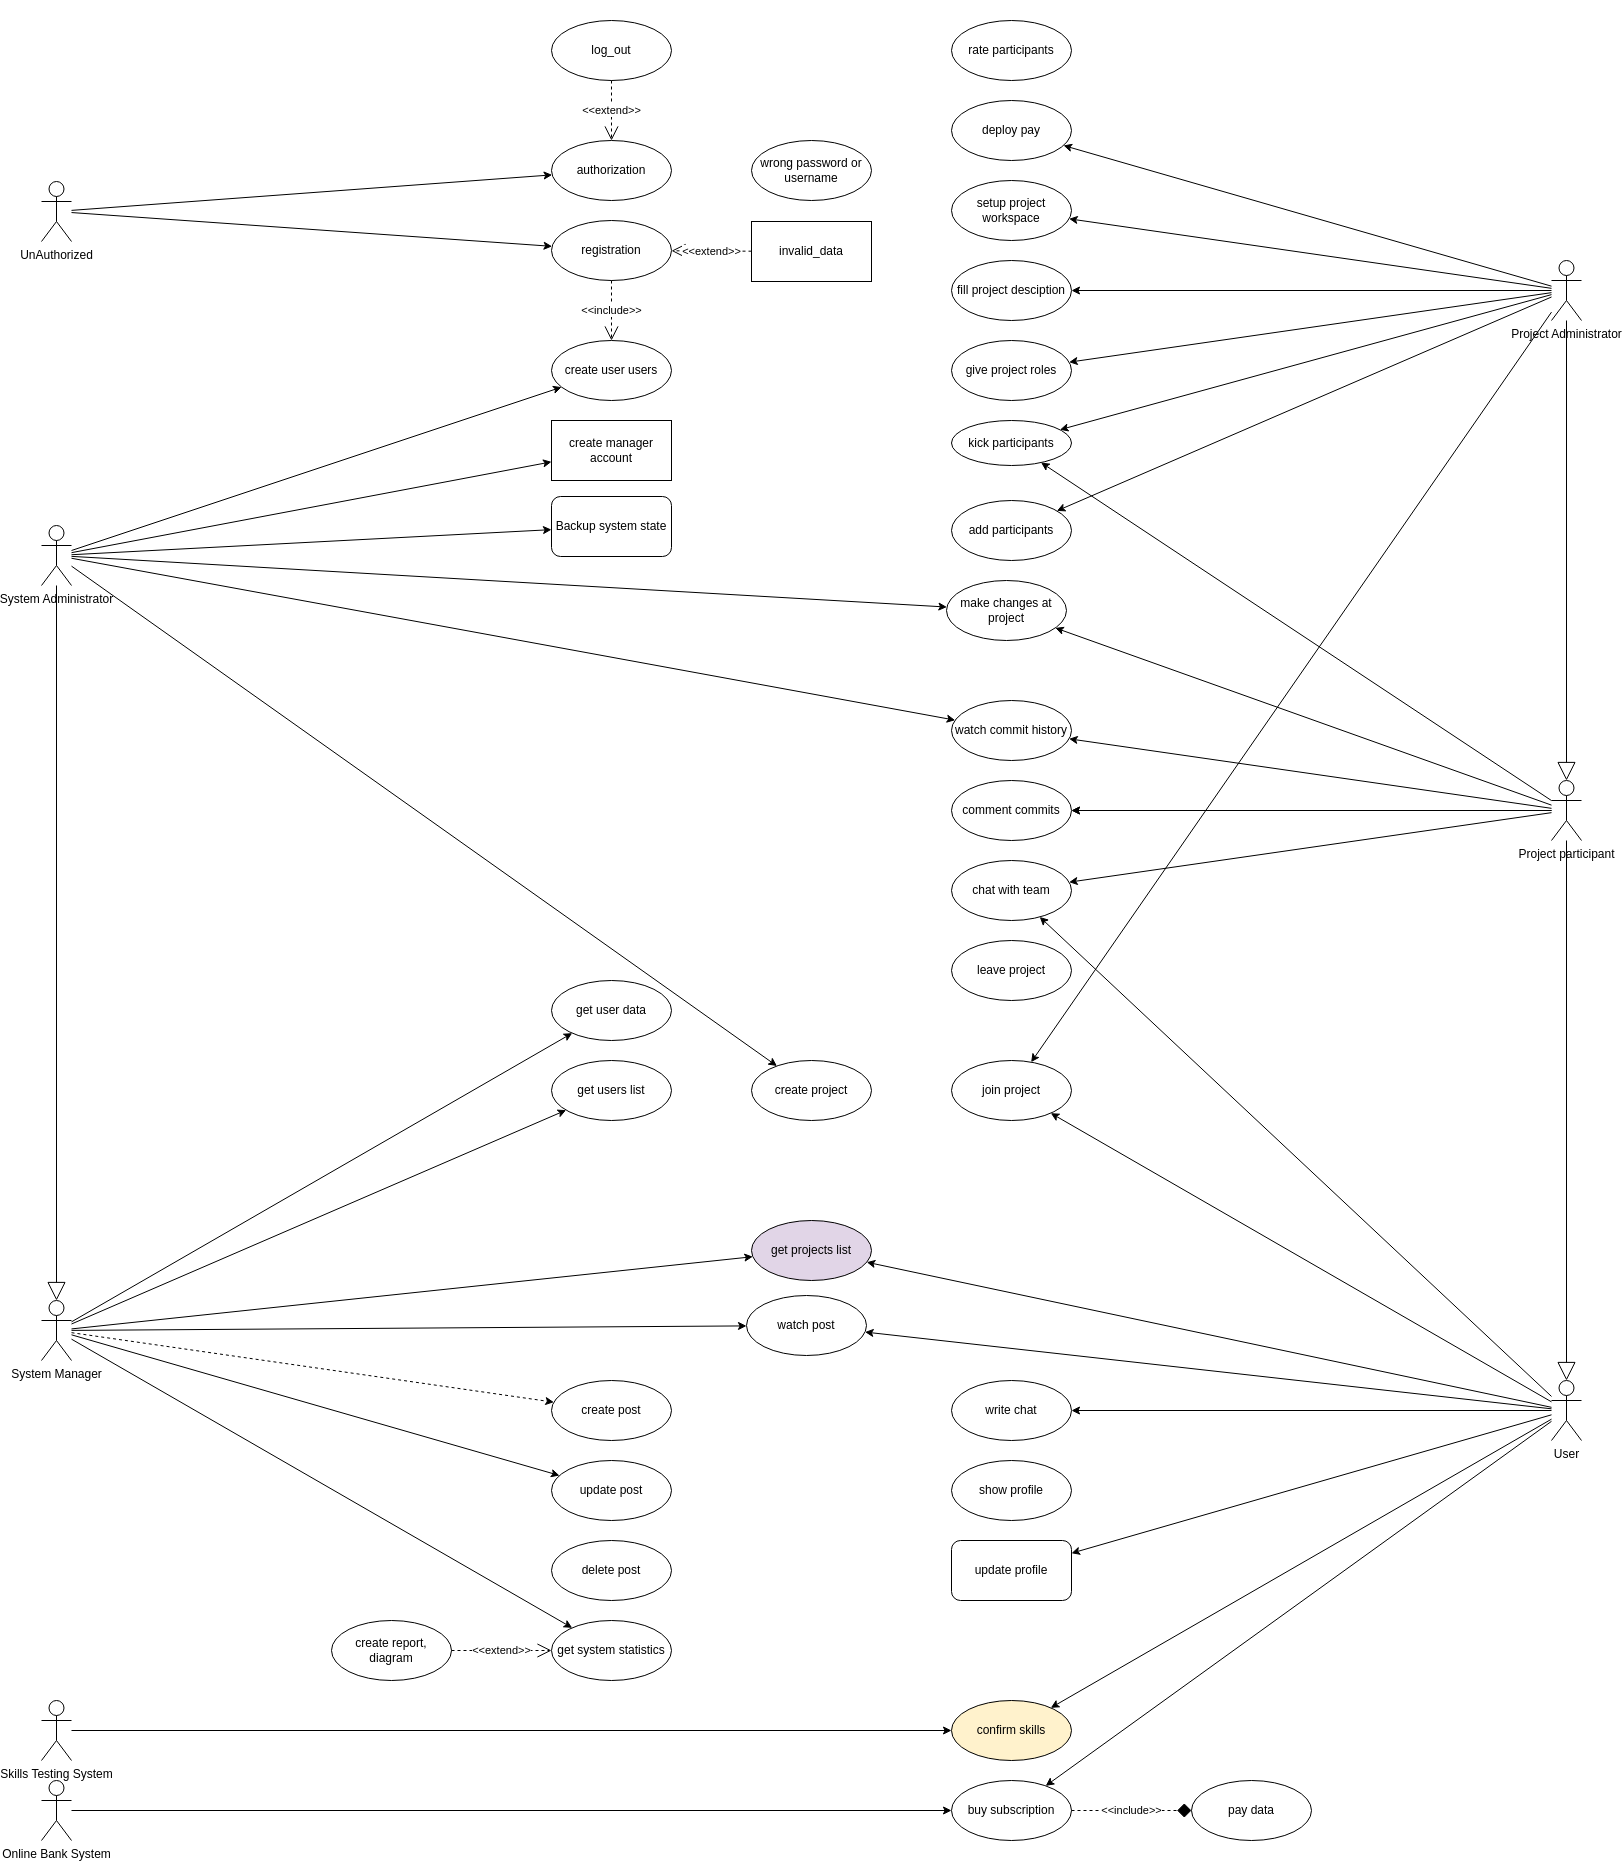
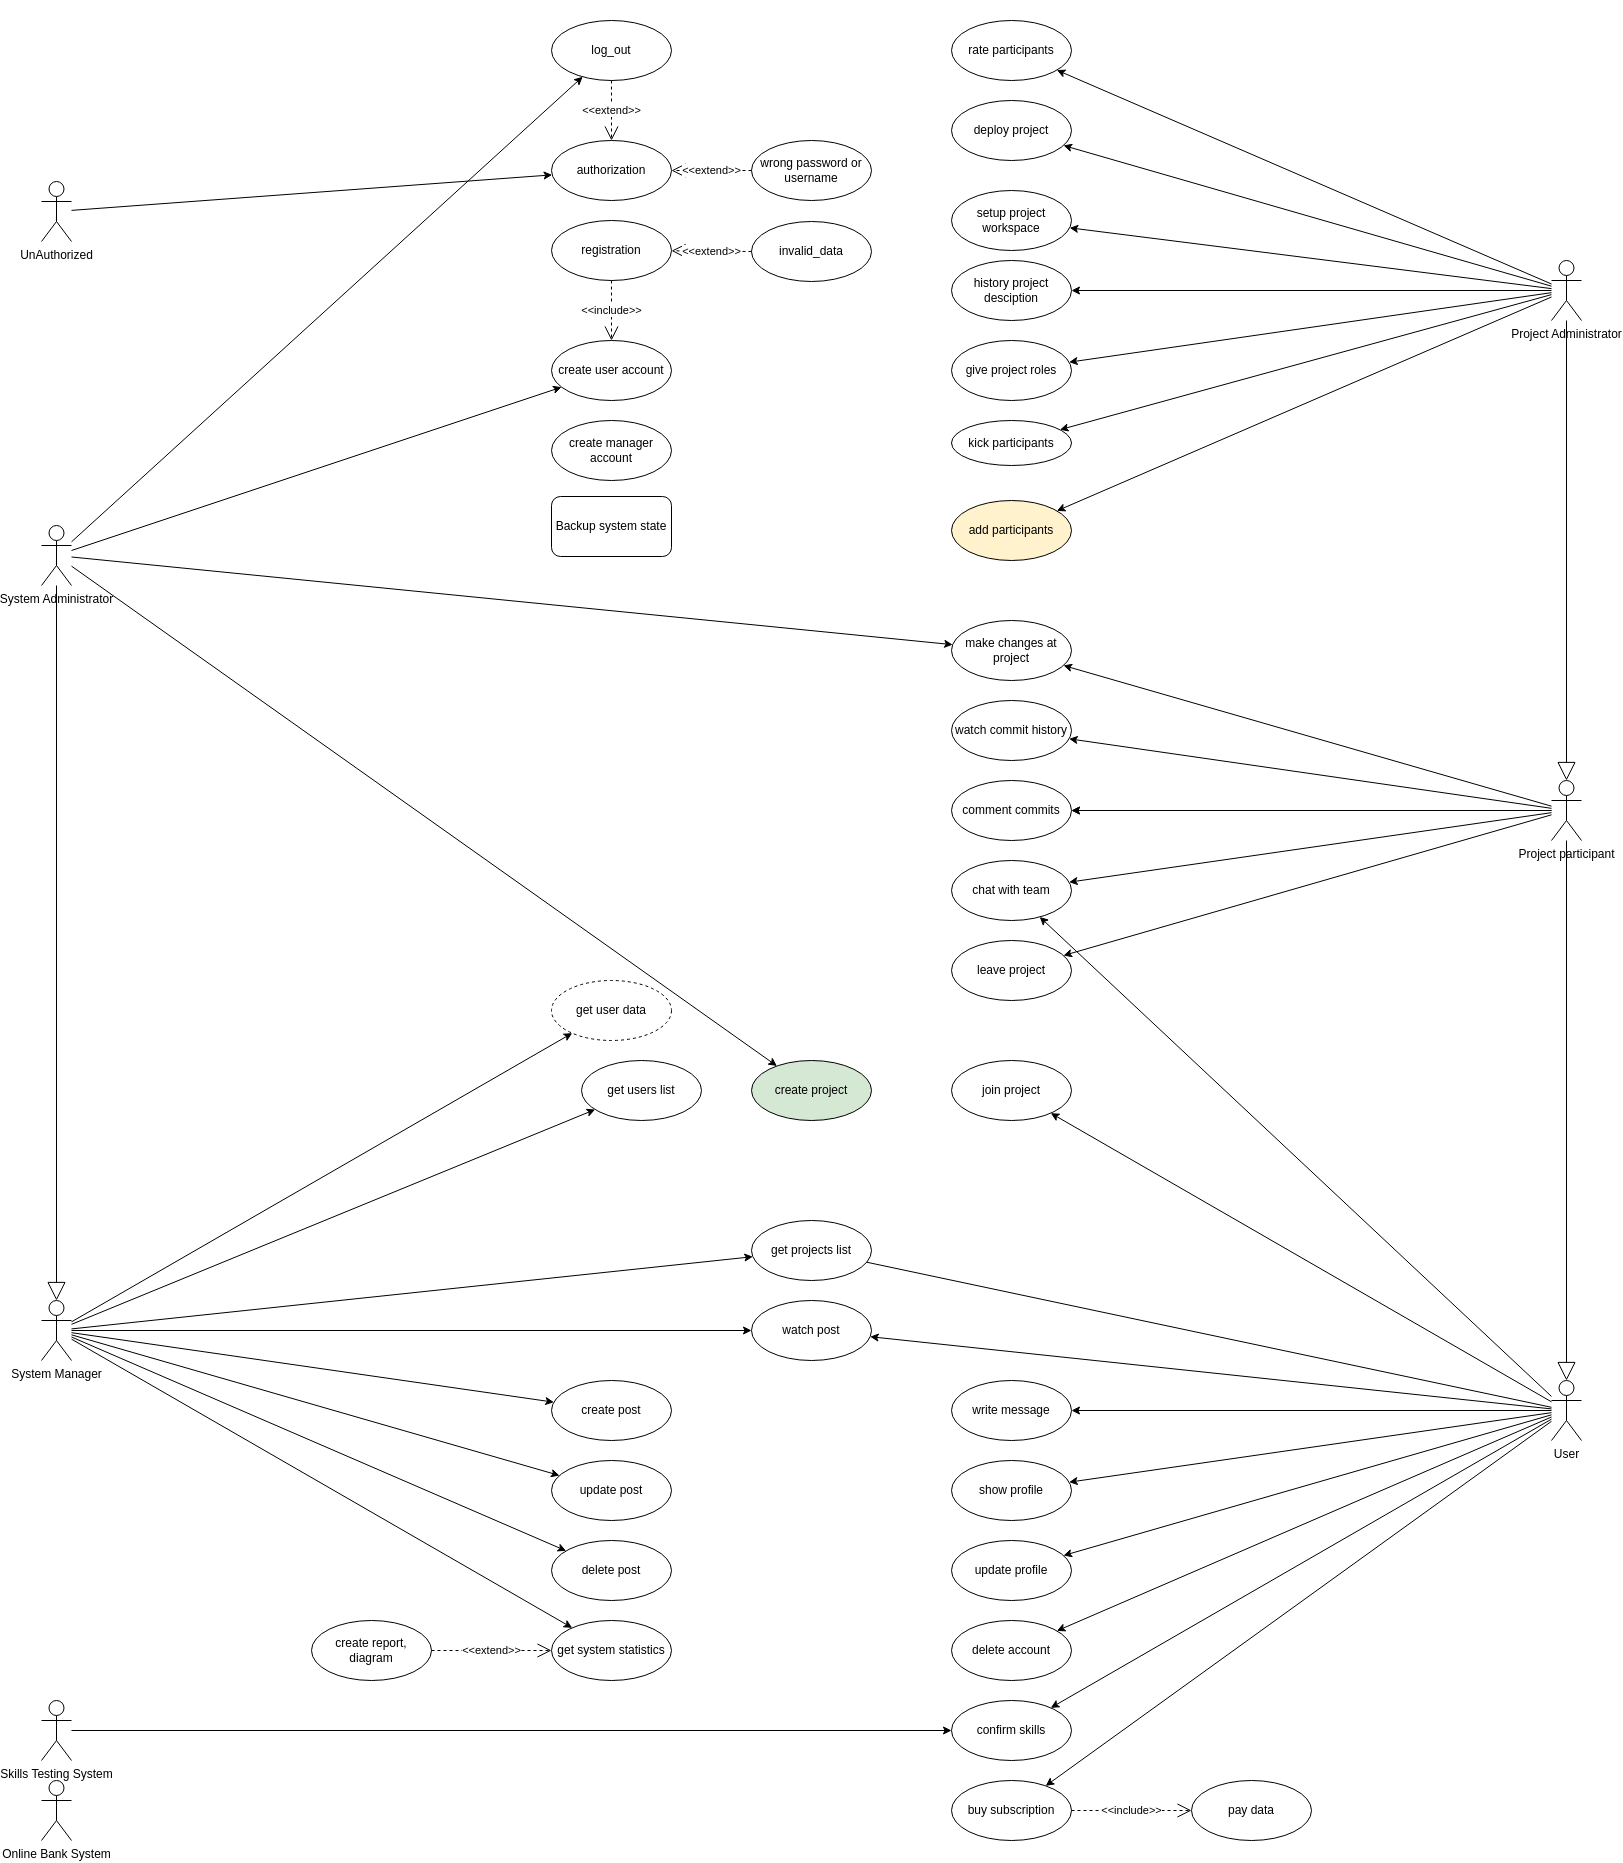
(1012, 131) -> (1012, 131)
none -> (713, 171)
(1012, 211) -> (1012, 221)
(308, 229) -> none
(812, 252) -> (812, 252)
(1012, 291) -> (1012, 291)
(612, 371) -> (612, 371)
(612, 451) -> (612, 451)
(308, 508) -> none
(1012, 531) -> (1012, 531)
(308, 542) -> (325, 311)
(1007, 611) -> (1012, 651)
(1299, 633) -> (1311, 884)
(510, 639) -> none
(1293, 685) -> (1307, 178)
(612, 1011) -> (612, 1011)
(612, 1091) -> (642, 1091)
(812, 1091) -> (812, 1091)
(812, 1251) -> (812, 1251)
(874, 1264) -> (871, 1263)
(807, 1326) -> (812, 1331)
(310, 1367) -> (310, 1367)
(1012, 1411) -> (1012, 1411)
none -> (316, 1443)
none -> (1313, 1447)
none -> (1307, 1523)
(1012, 1571) -> (1012, 1571)
(392, 1651) -> (372, 1651)
none -> (1012, 1651)
(1012, 1731) -> (1012, 1731)
(508, 1811) -> none
(1176, 1811) -> (1182, 1811)
